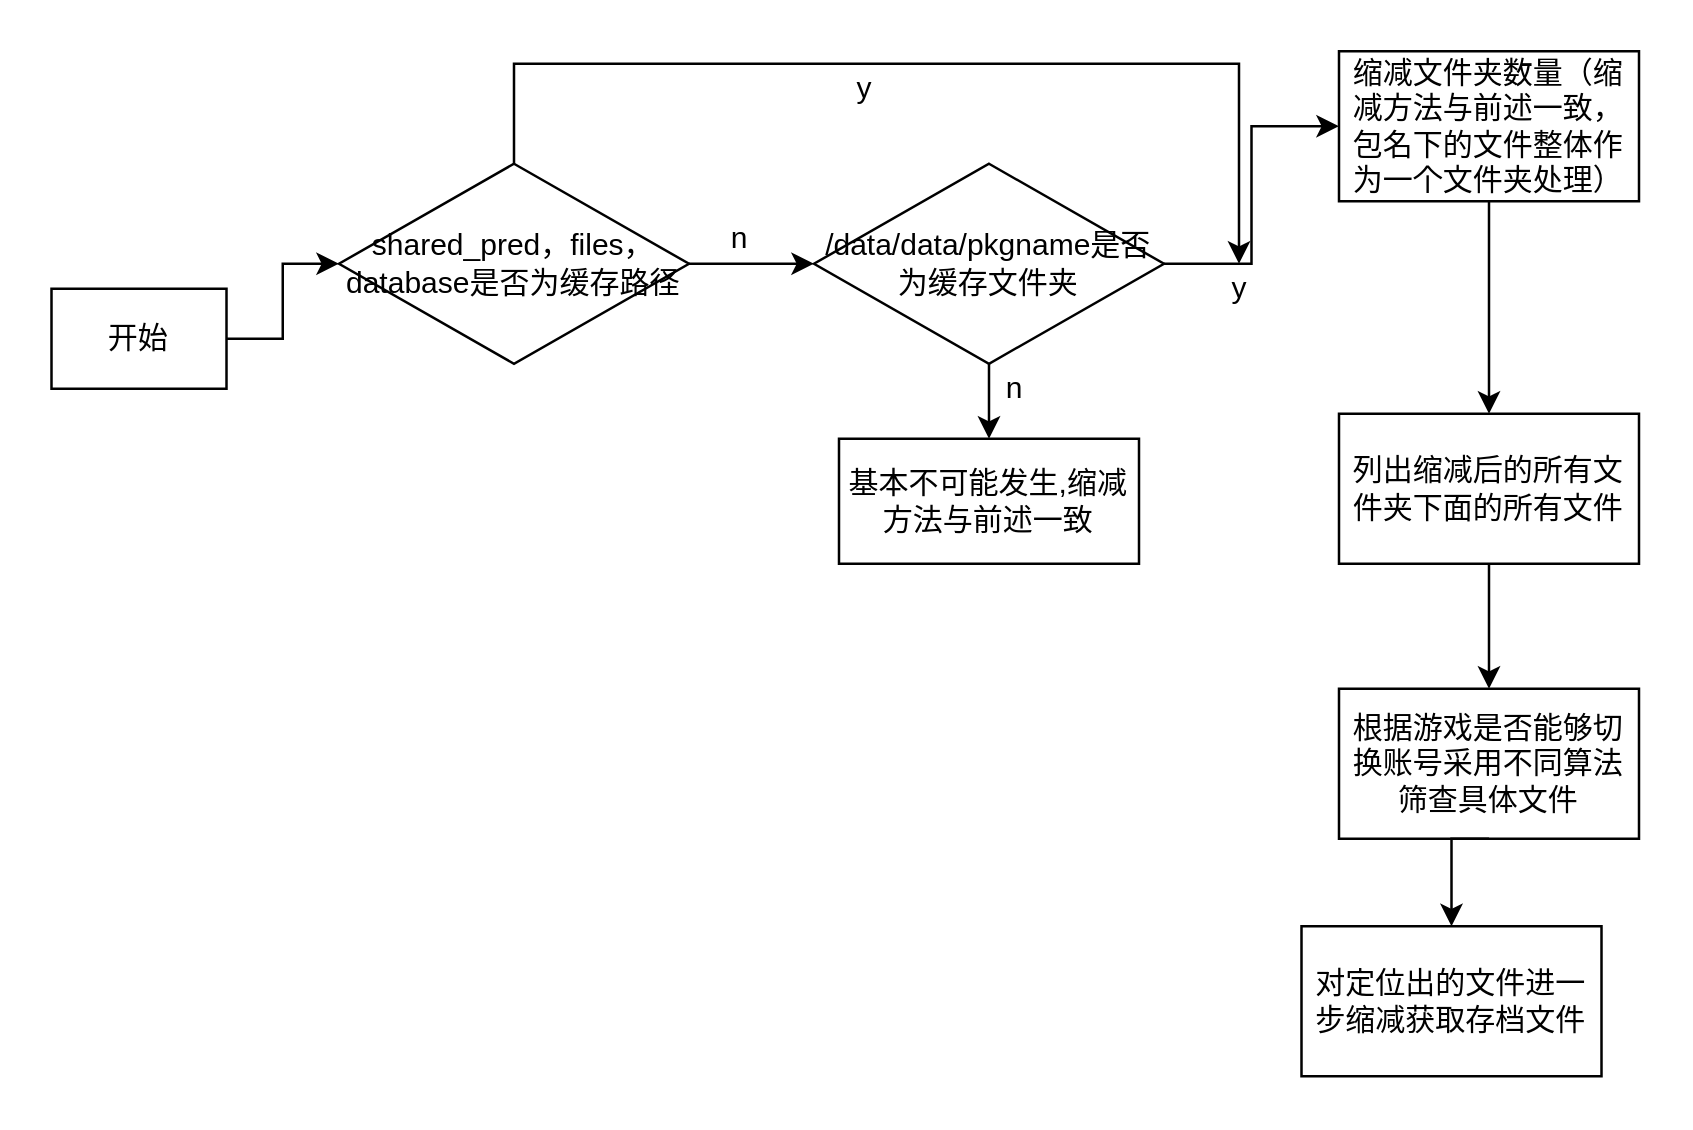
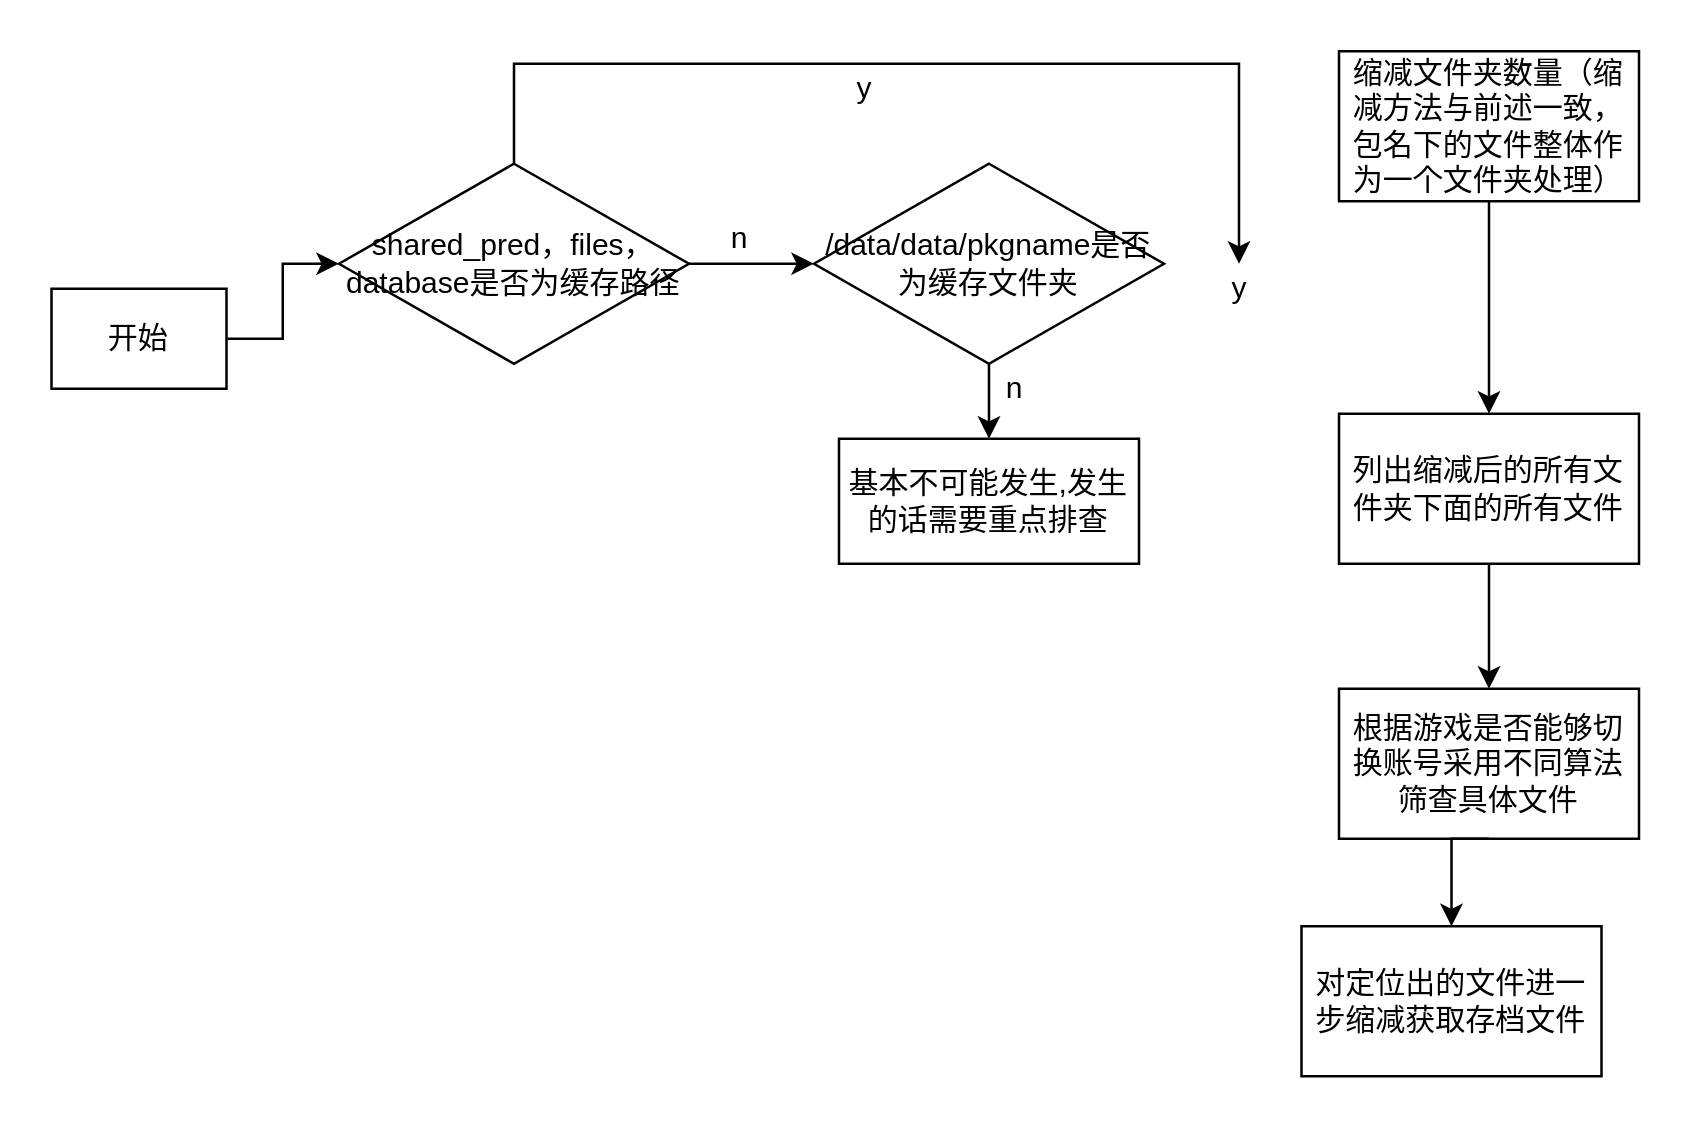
(1251, 204) -> none
(989, 501) -> (989, 501)
